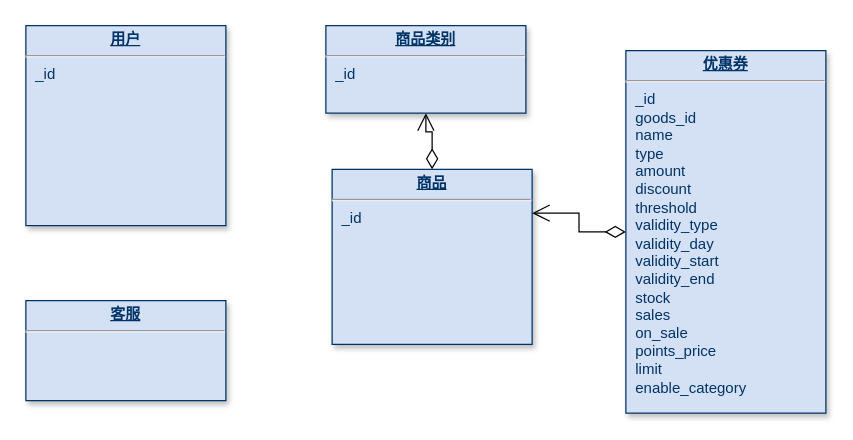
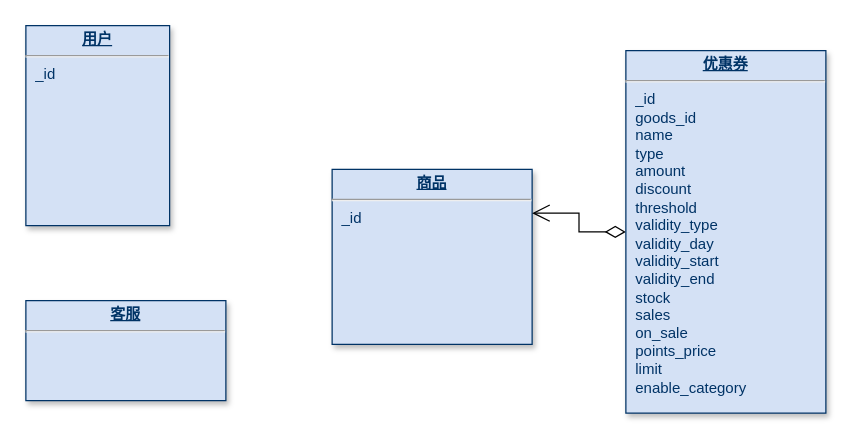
(426, 69) -> none
(126, 126) -> (98, 126)
(430, 132) -> none
